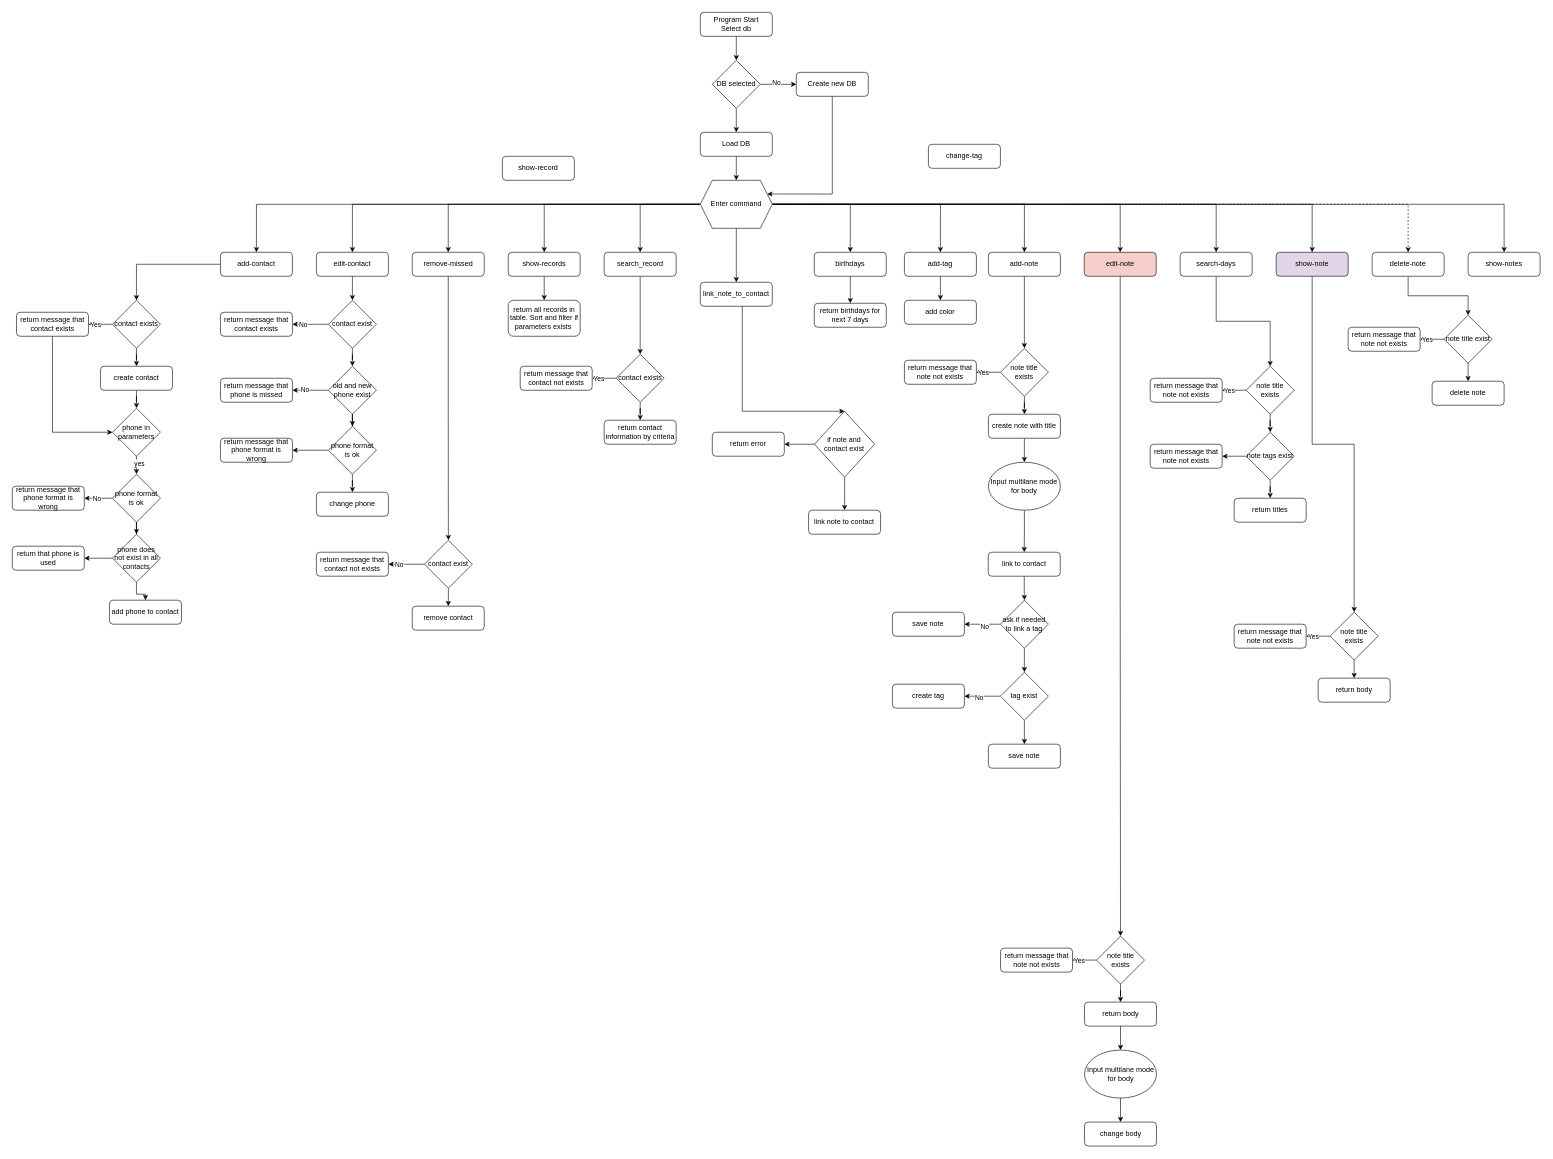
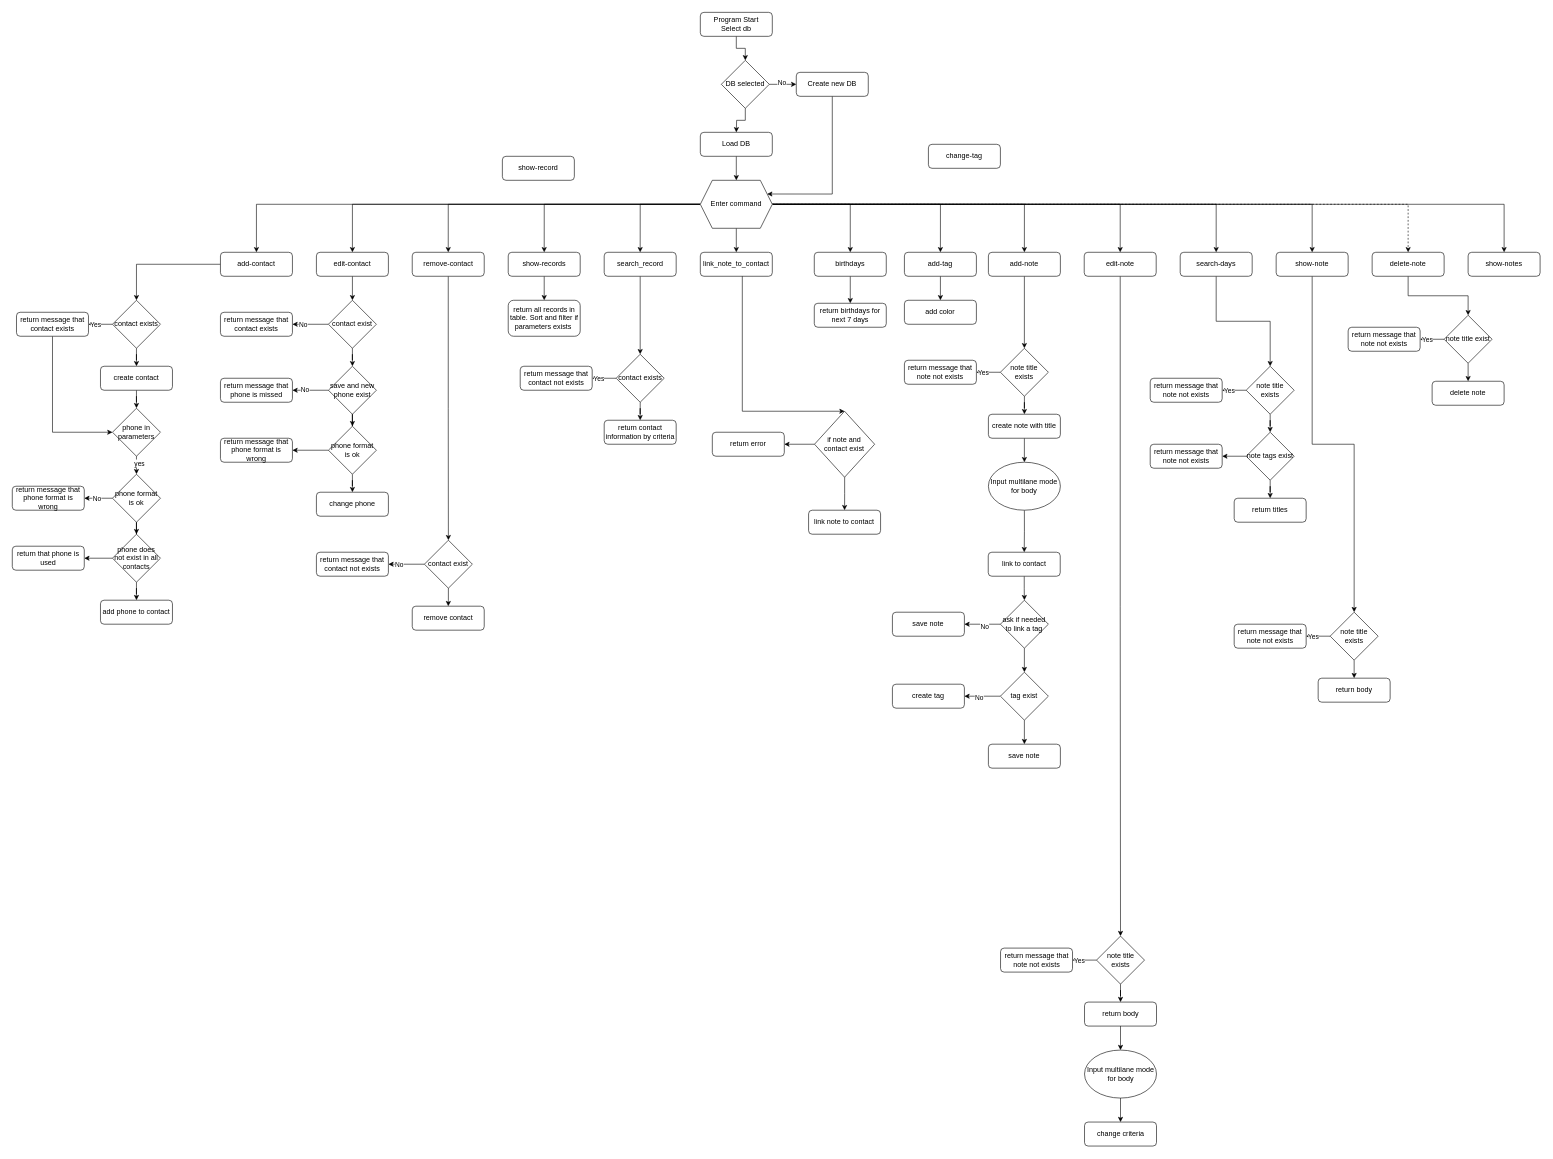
(737, 84) -> (746, 84)
(449, 264) -> (449, 264)
(1121, 264) -> (1121, 264)
(1313, 264) -> (1313, 264)
(737, 294) -> (737, 264)
(353, 390) -> (353, 390)
(146, 612) -> (137, 612)
(1121, 1134) -> (1121, 1134)
